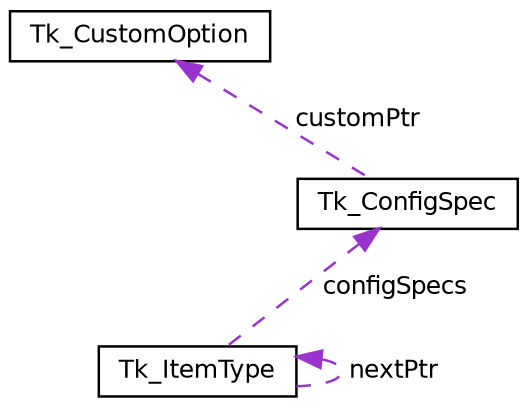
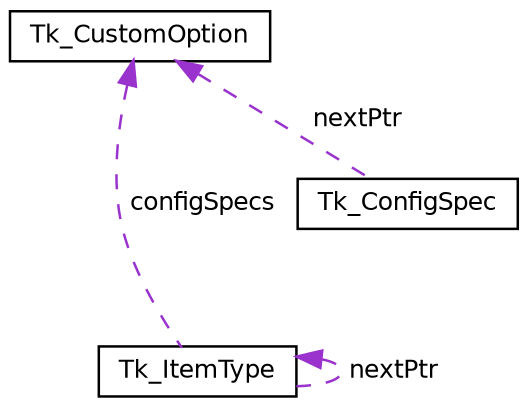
(354, 120) -> (354, 120)
(292, 296) -> (121, 223)
